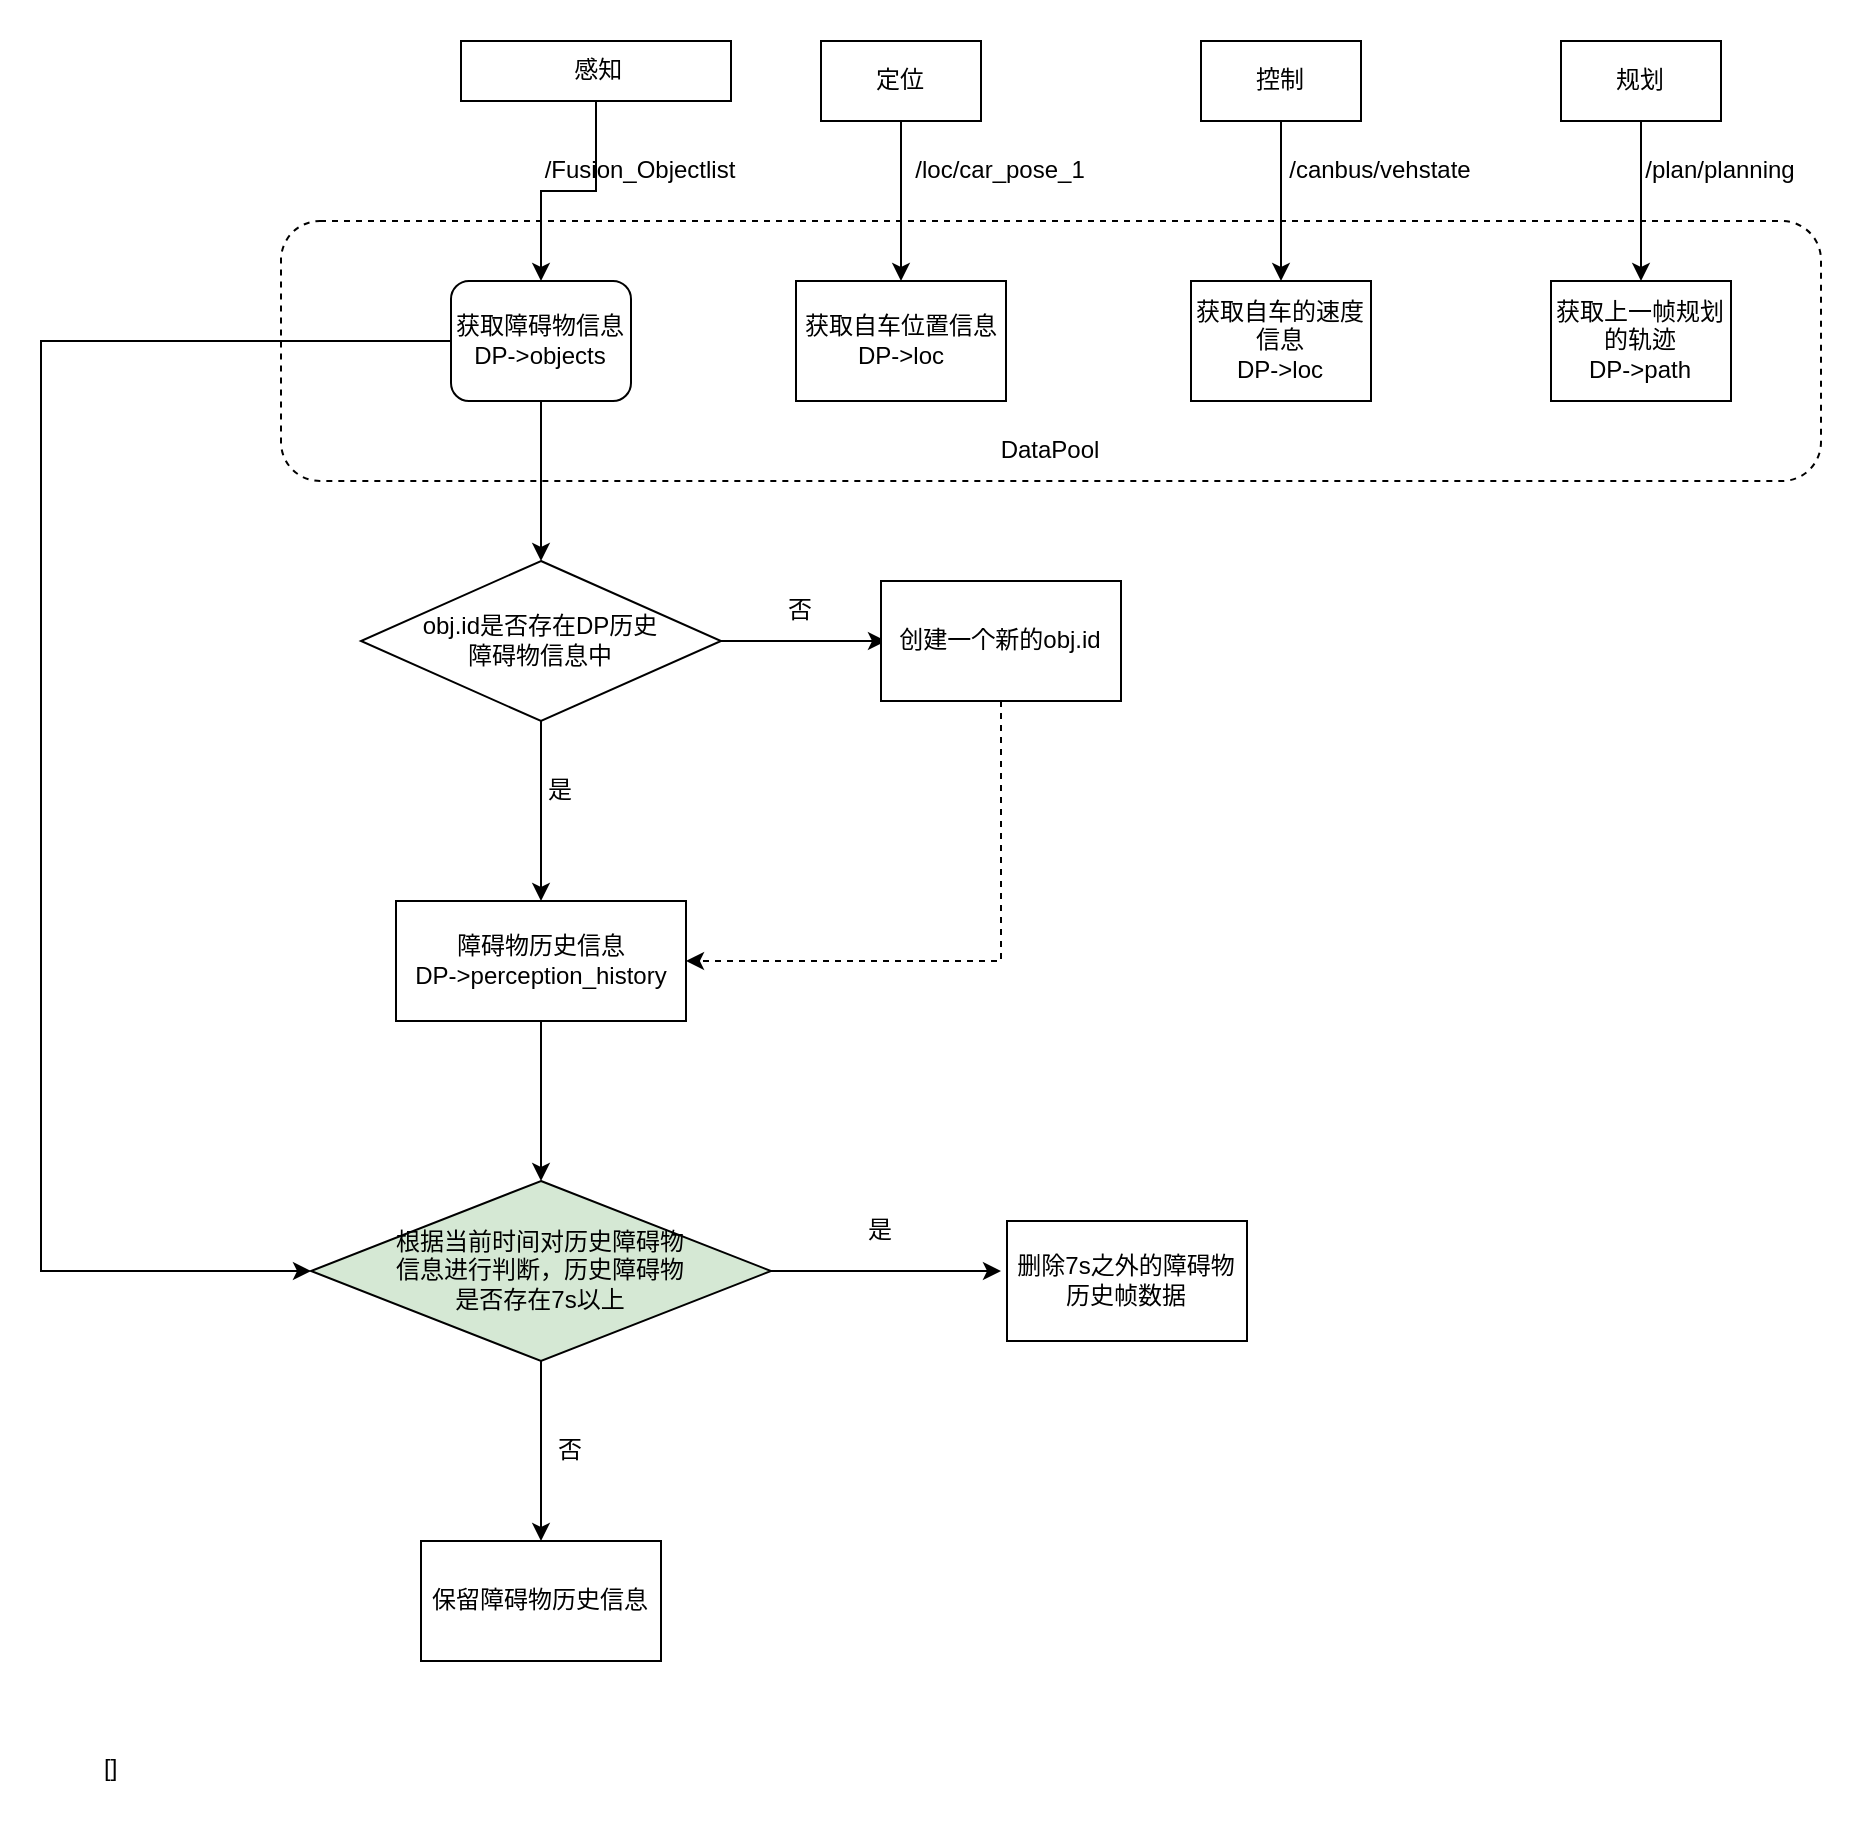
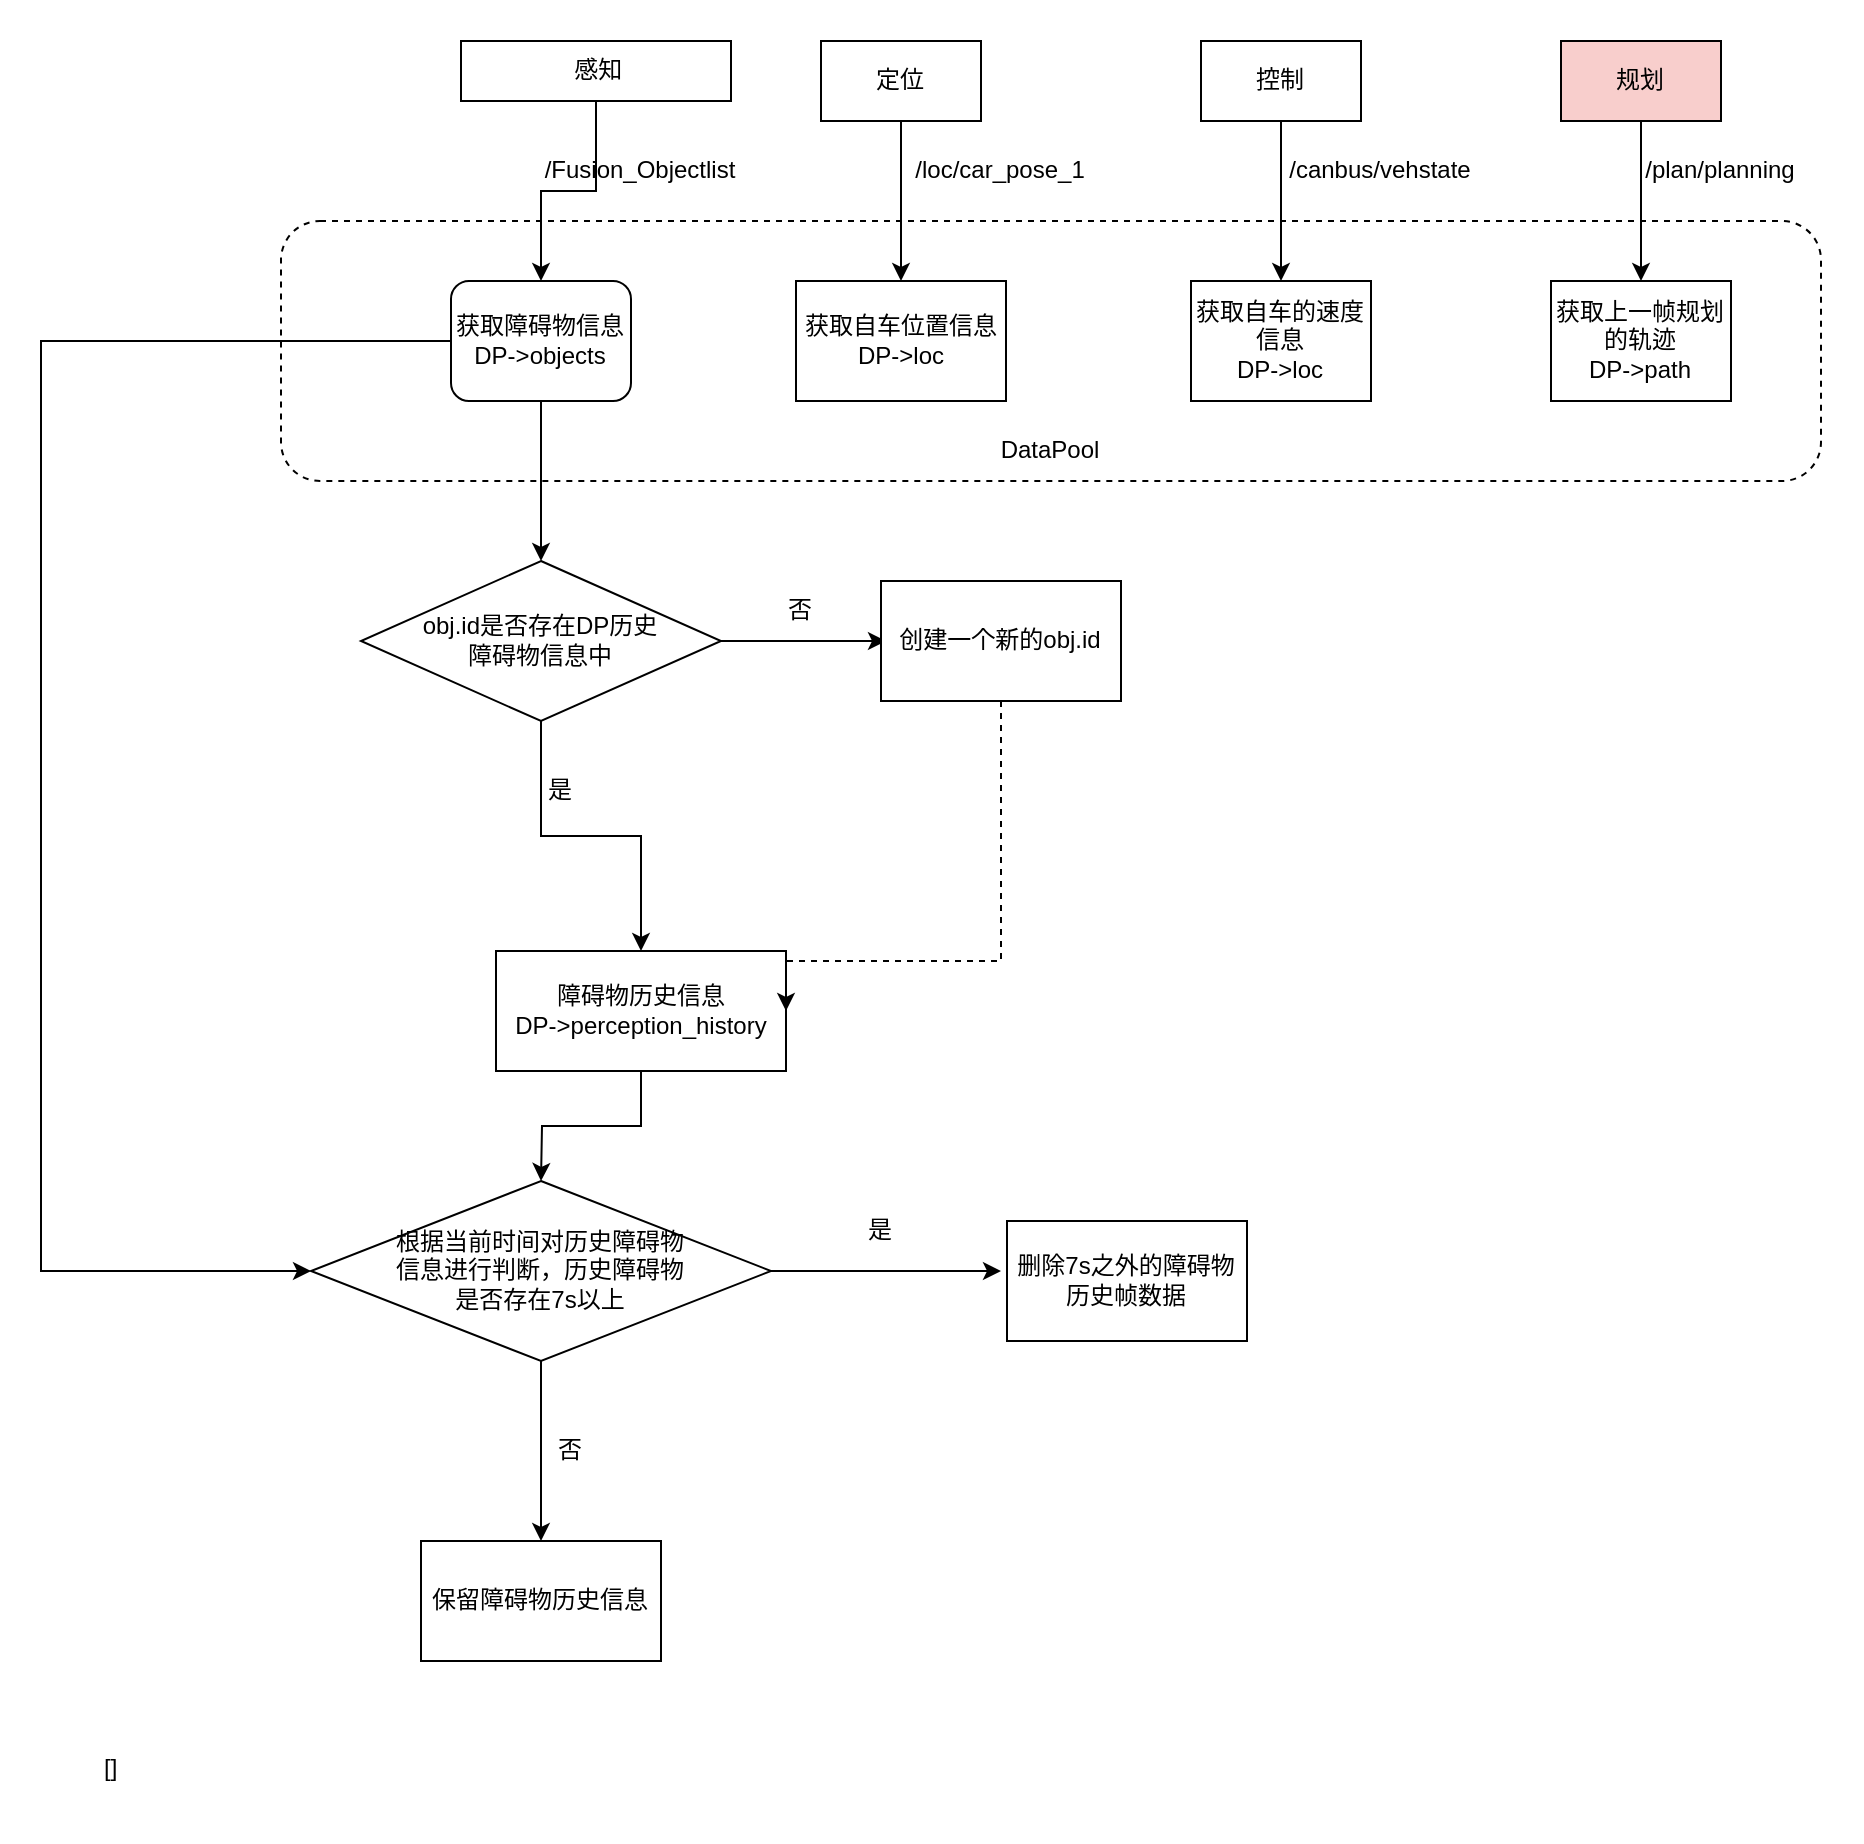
(1641, 81) -> (1641, 81)
(541, 961) -> (641, 1011)
(541, 1271) -> (541, 1271)
